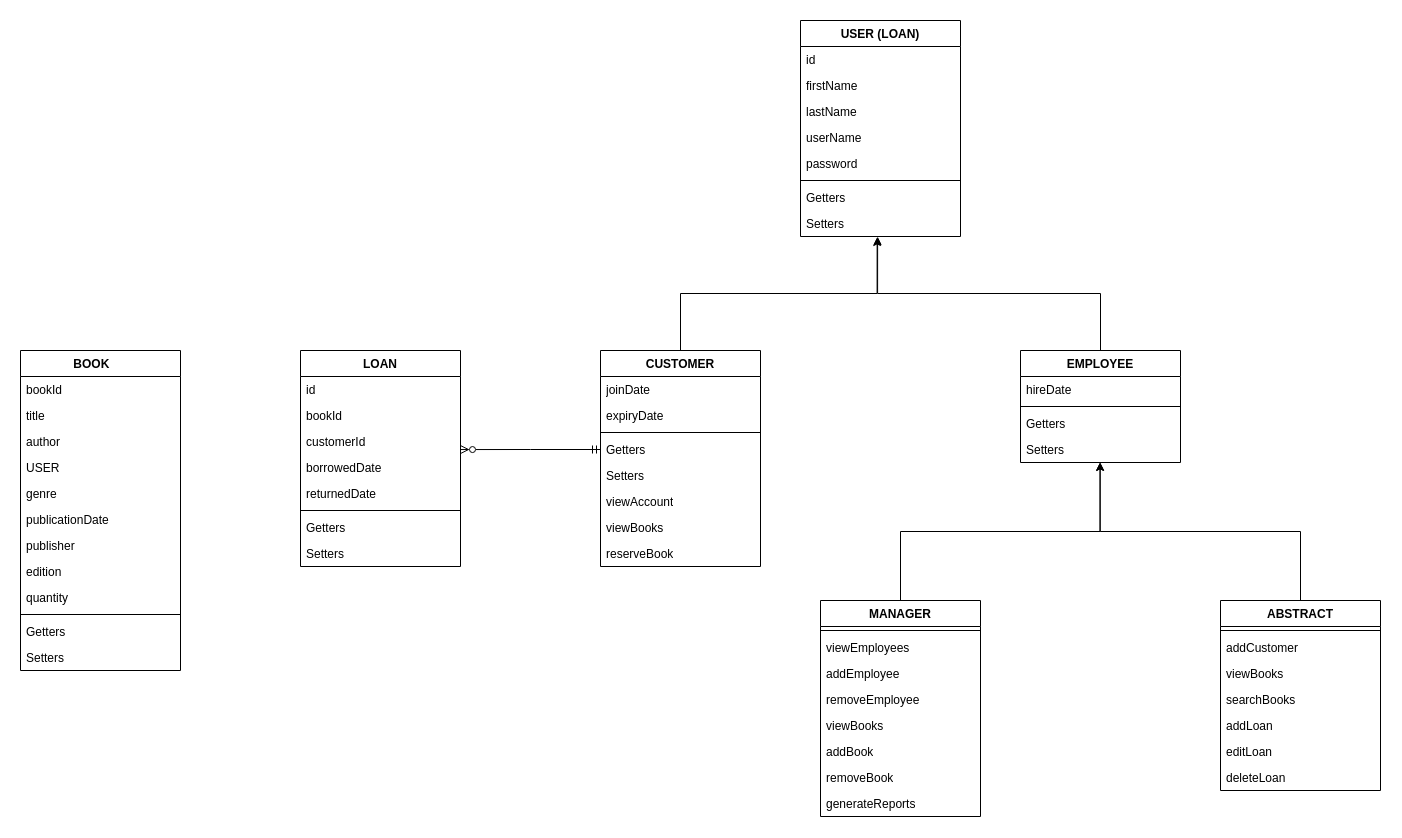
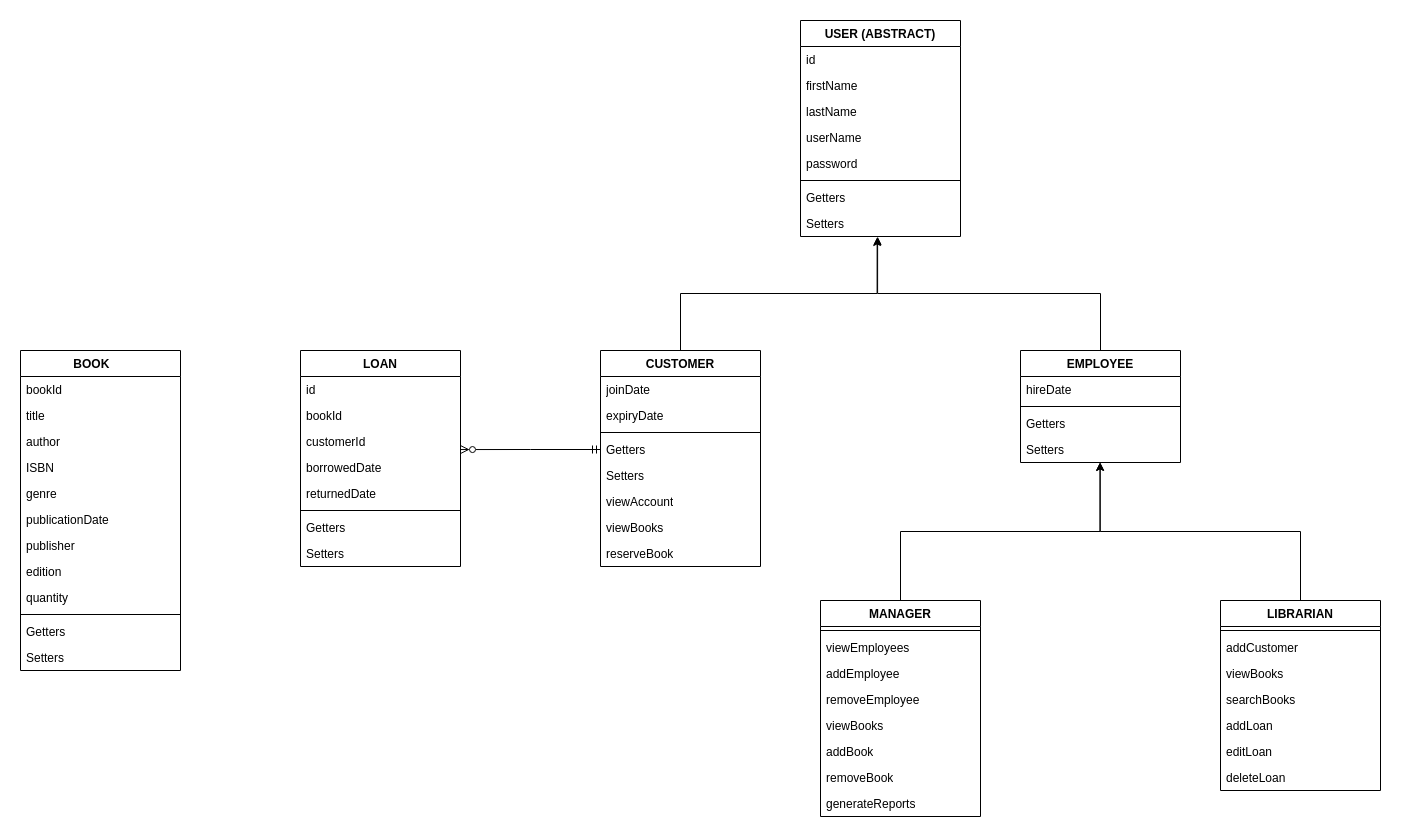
(881, 35) -> (881, 35)
(40, 469) -> (40, 469)
(1301, 615) -> (1301, 615)
